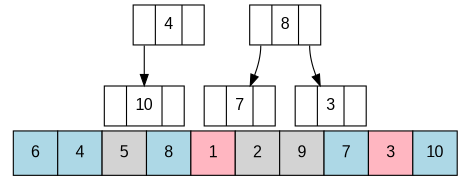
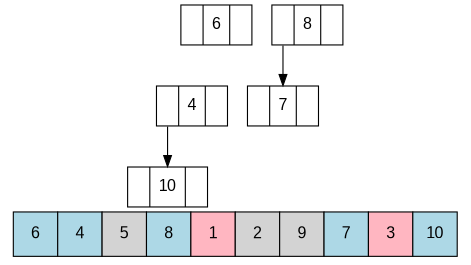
none -> (216, 25)
(331, 106) -> none
